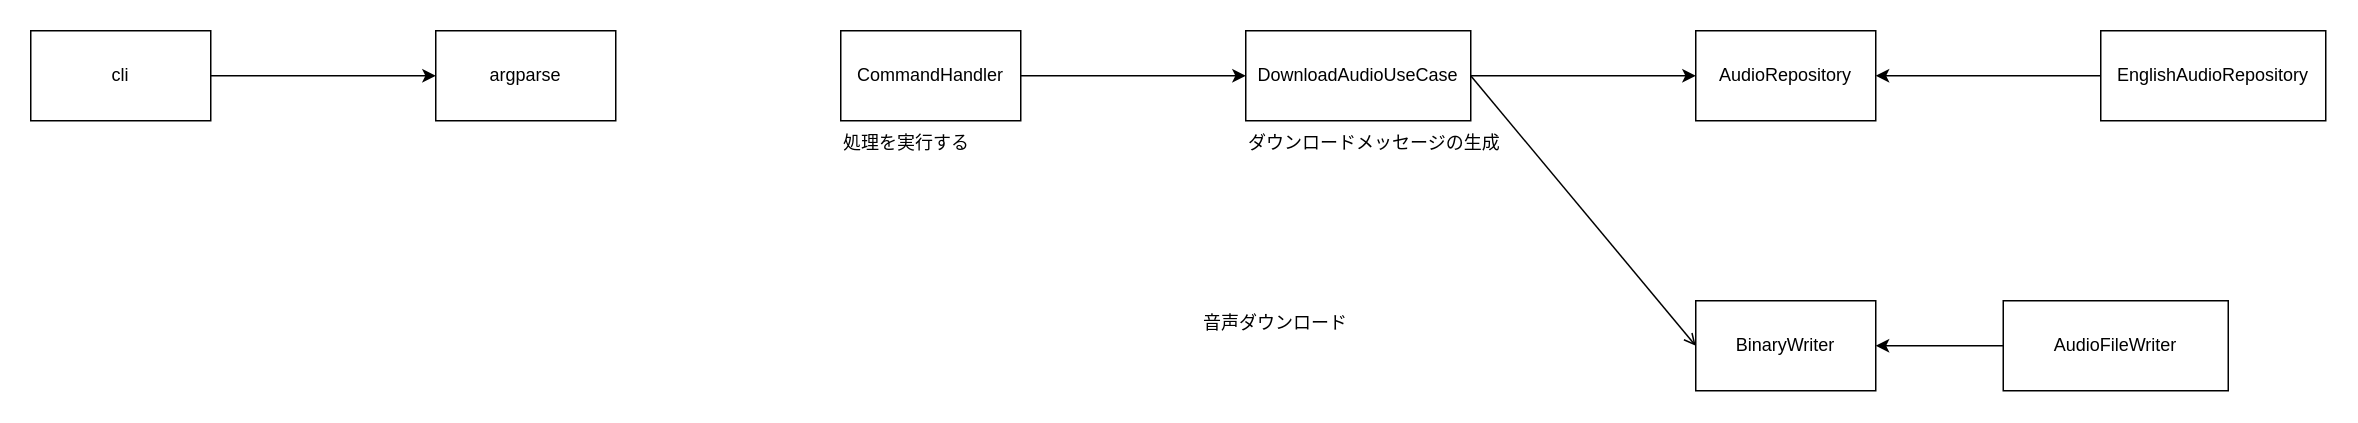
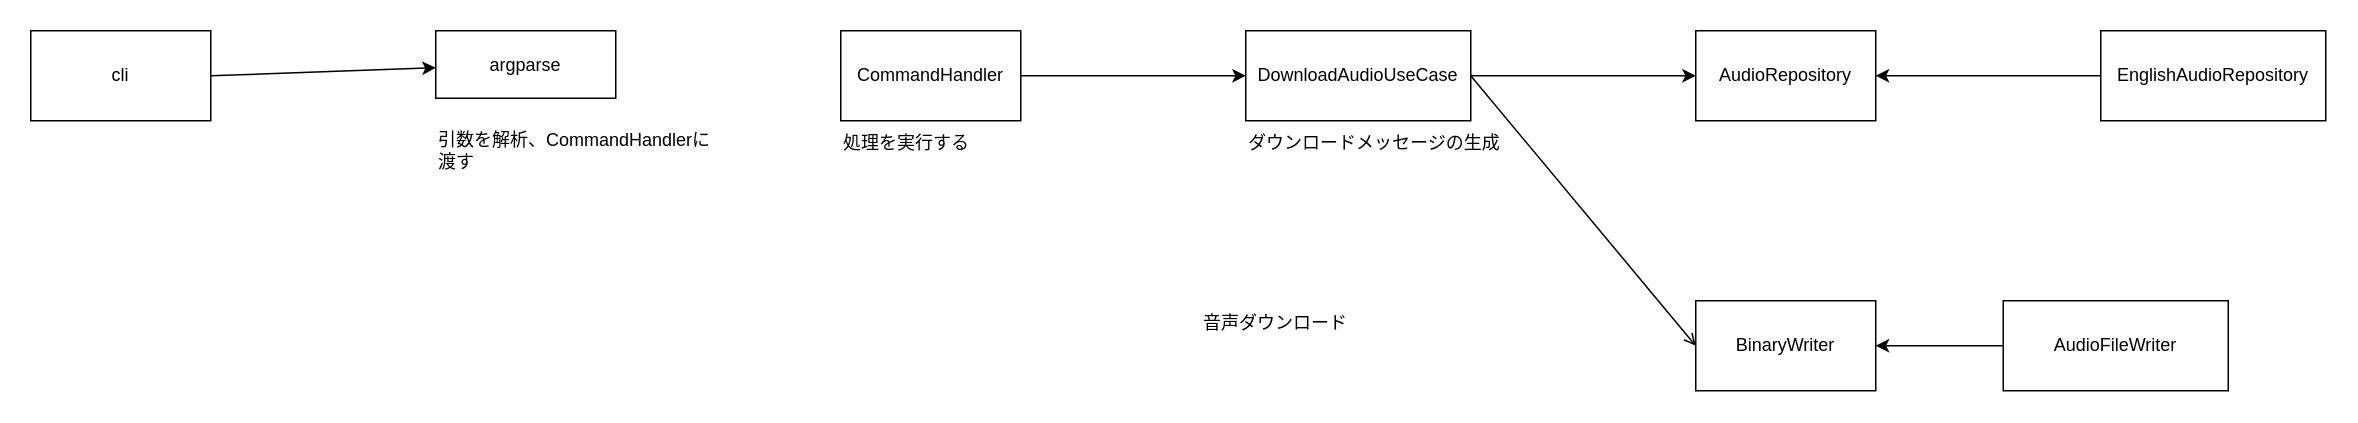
(526, 76) -> (526, 65)
none -> (578, 151)
